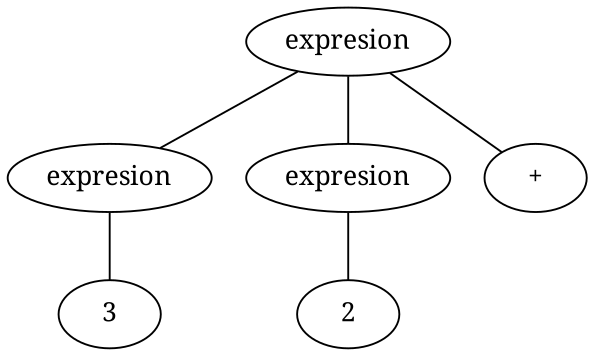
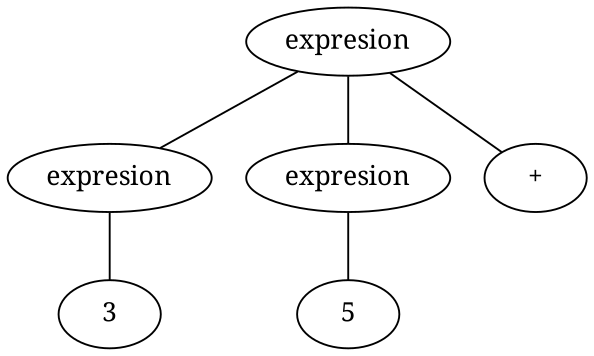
(348, 314) -> (348, 314)
